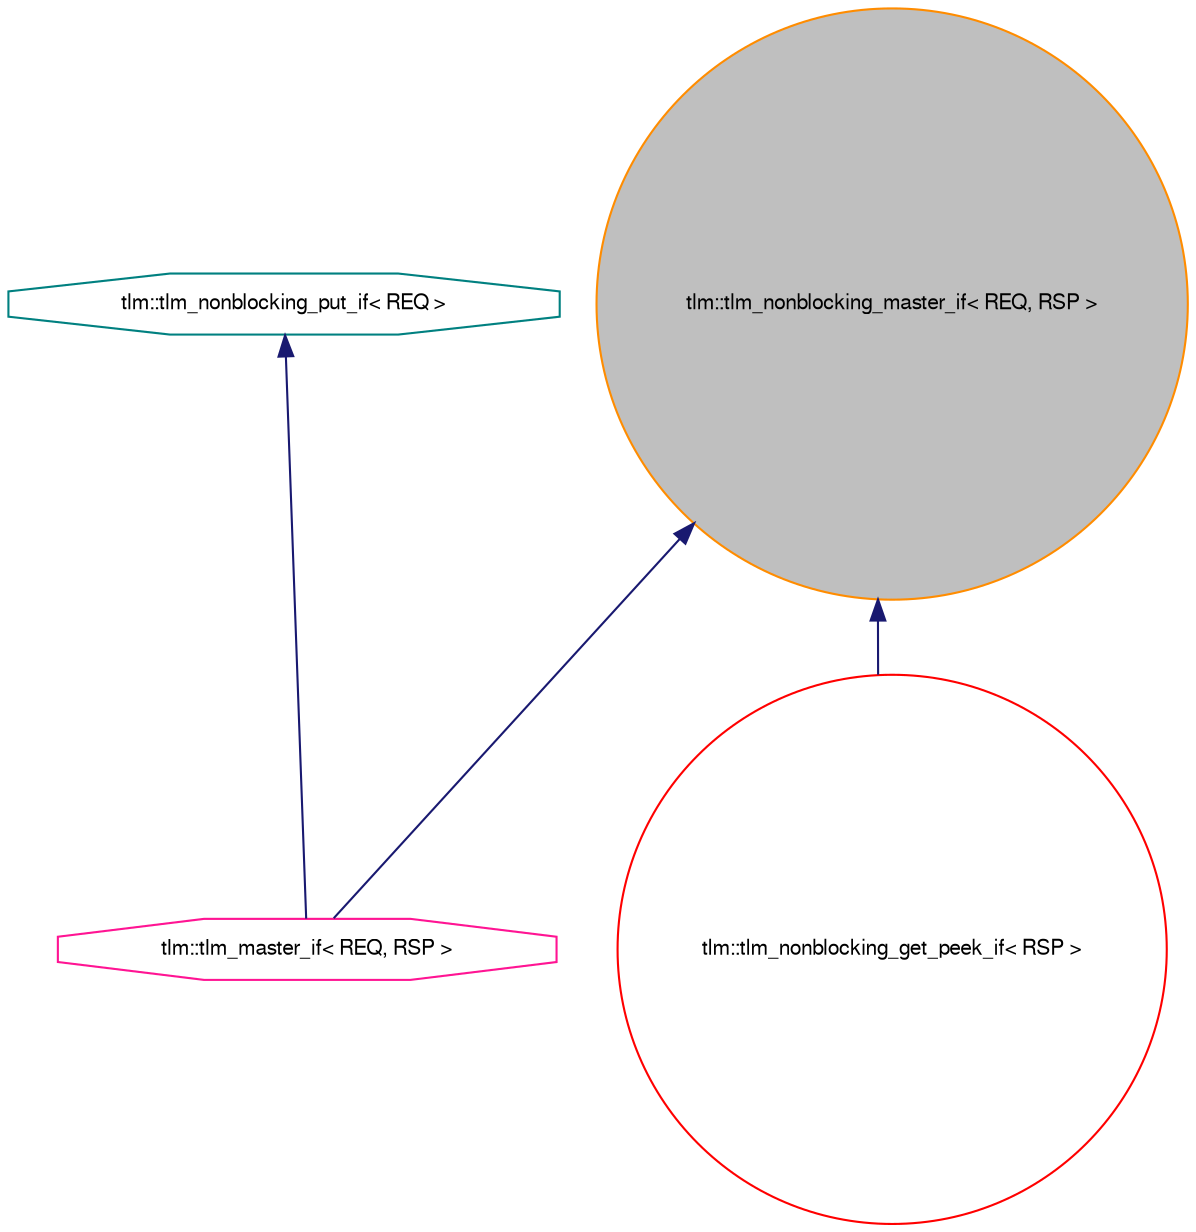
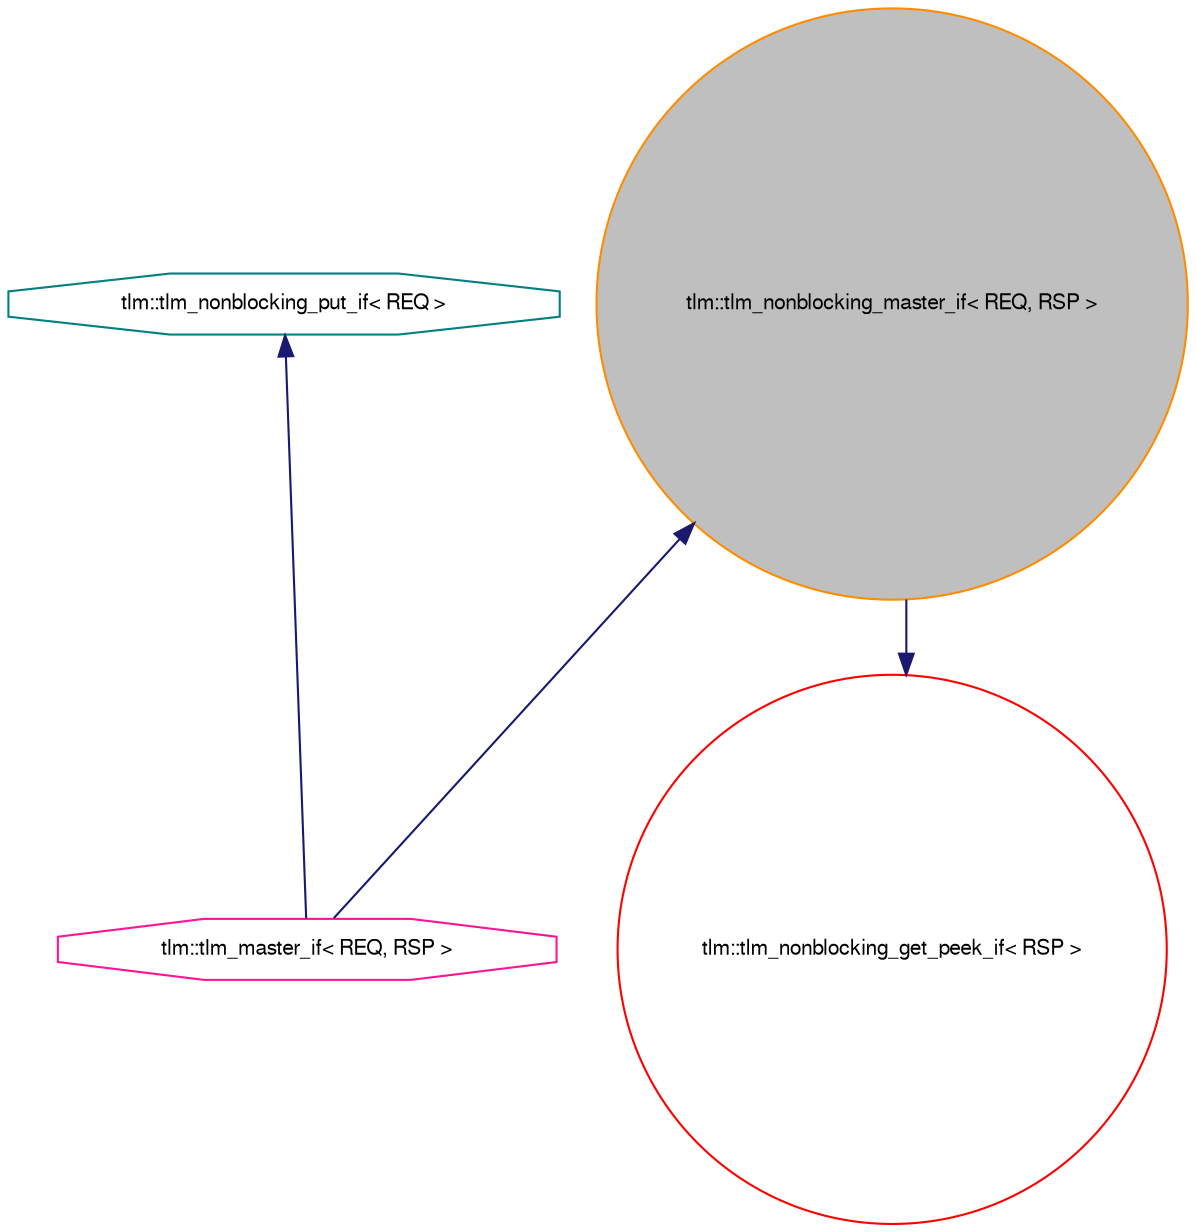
(878, 648) -> (906, 627)
